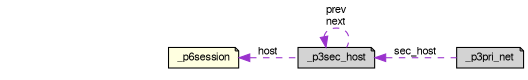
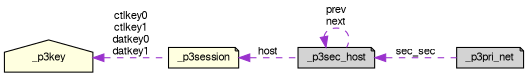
(416, 52) -> (416, 52)
none -> (49, 58)
(204, 58) -> (204, 58)
